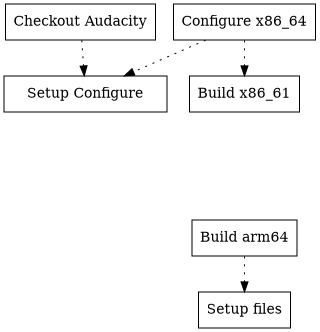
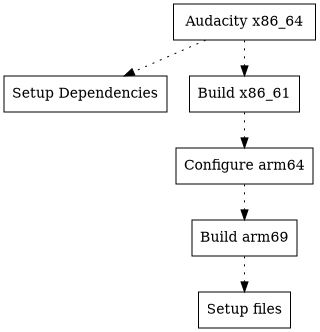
(80, 22) -> none
(244, 22) -> (244, 22)
(86, 94) -> (86, 94)
none -> (244, 166)
(244, 238) -> (244, 238)
